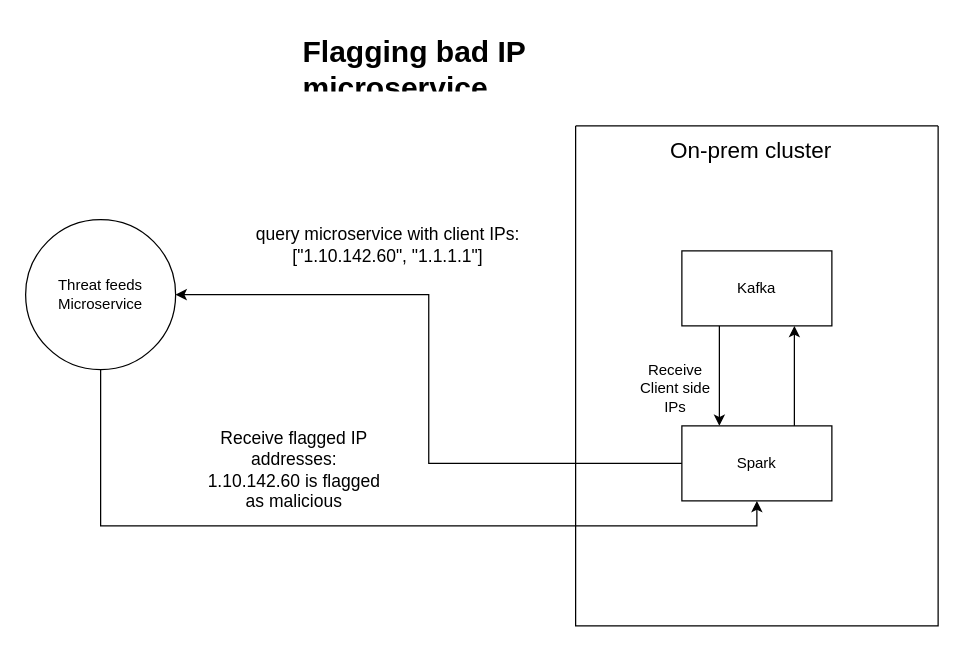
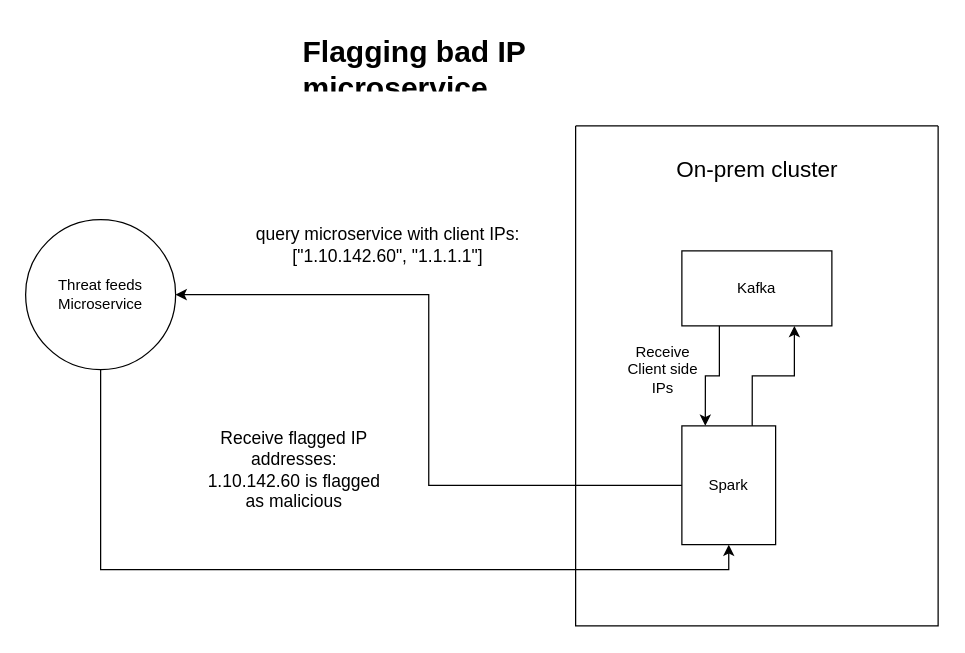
(751, 151) -> (757, 169)
(676, 388) -> (663, 369)
(757, 463) -> (729, 485)
